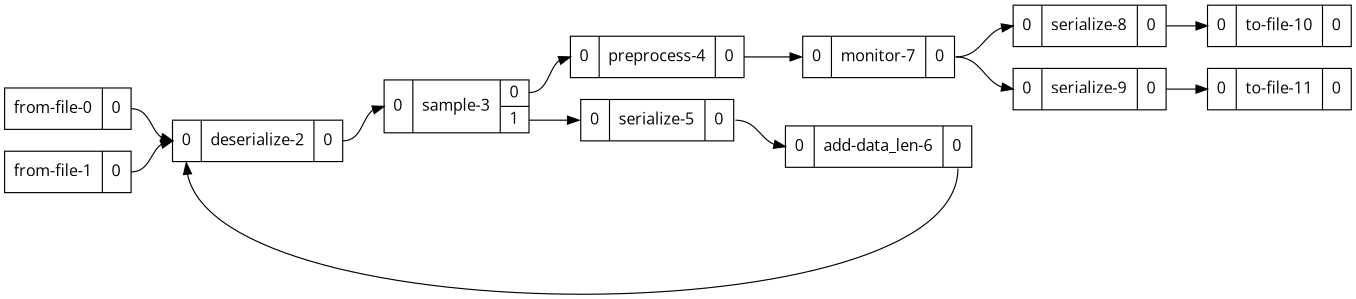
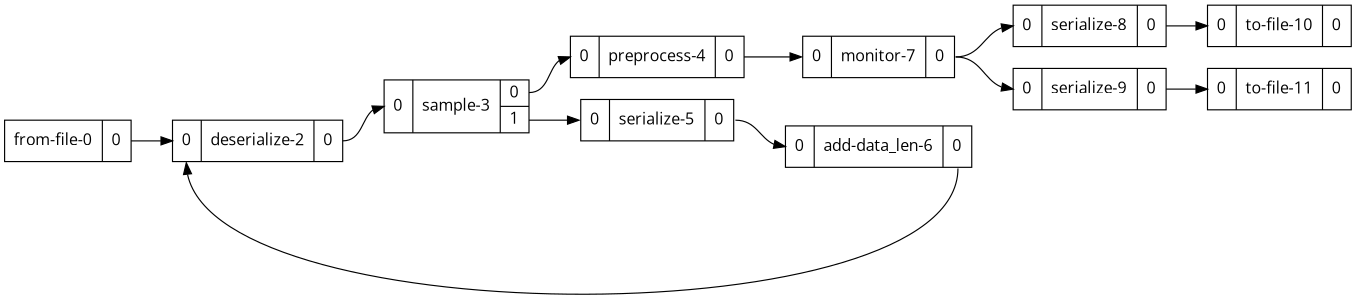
(68, 172) -> none
